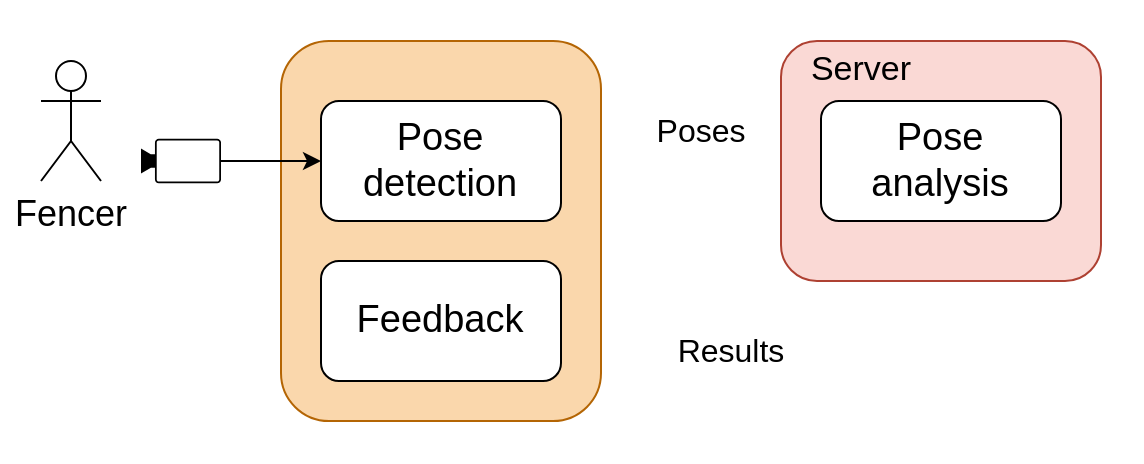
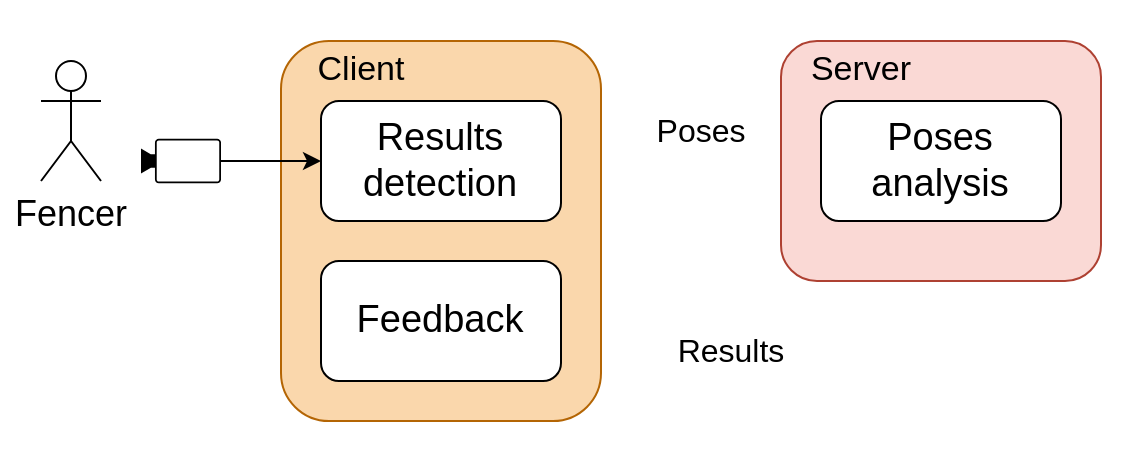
none -> (361, 71)
(441, 161) -> (441, 161)
(941, 161) -> (941, 161)
